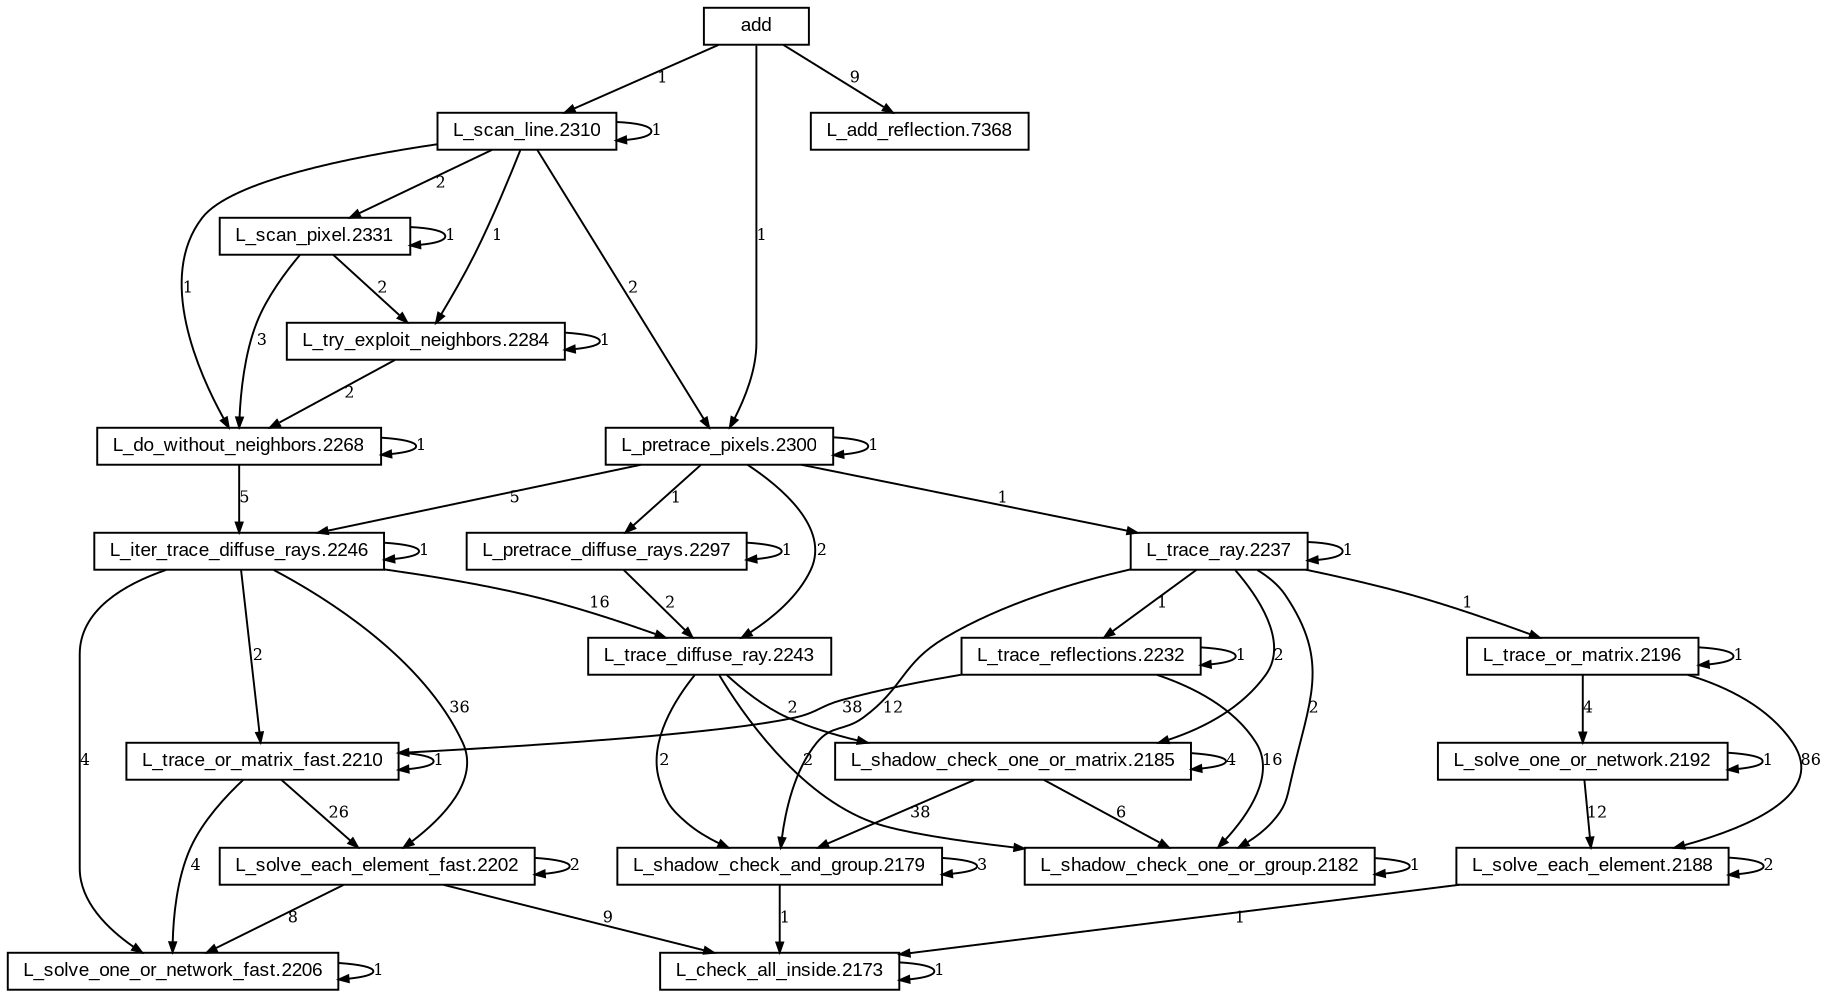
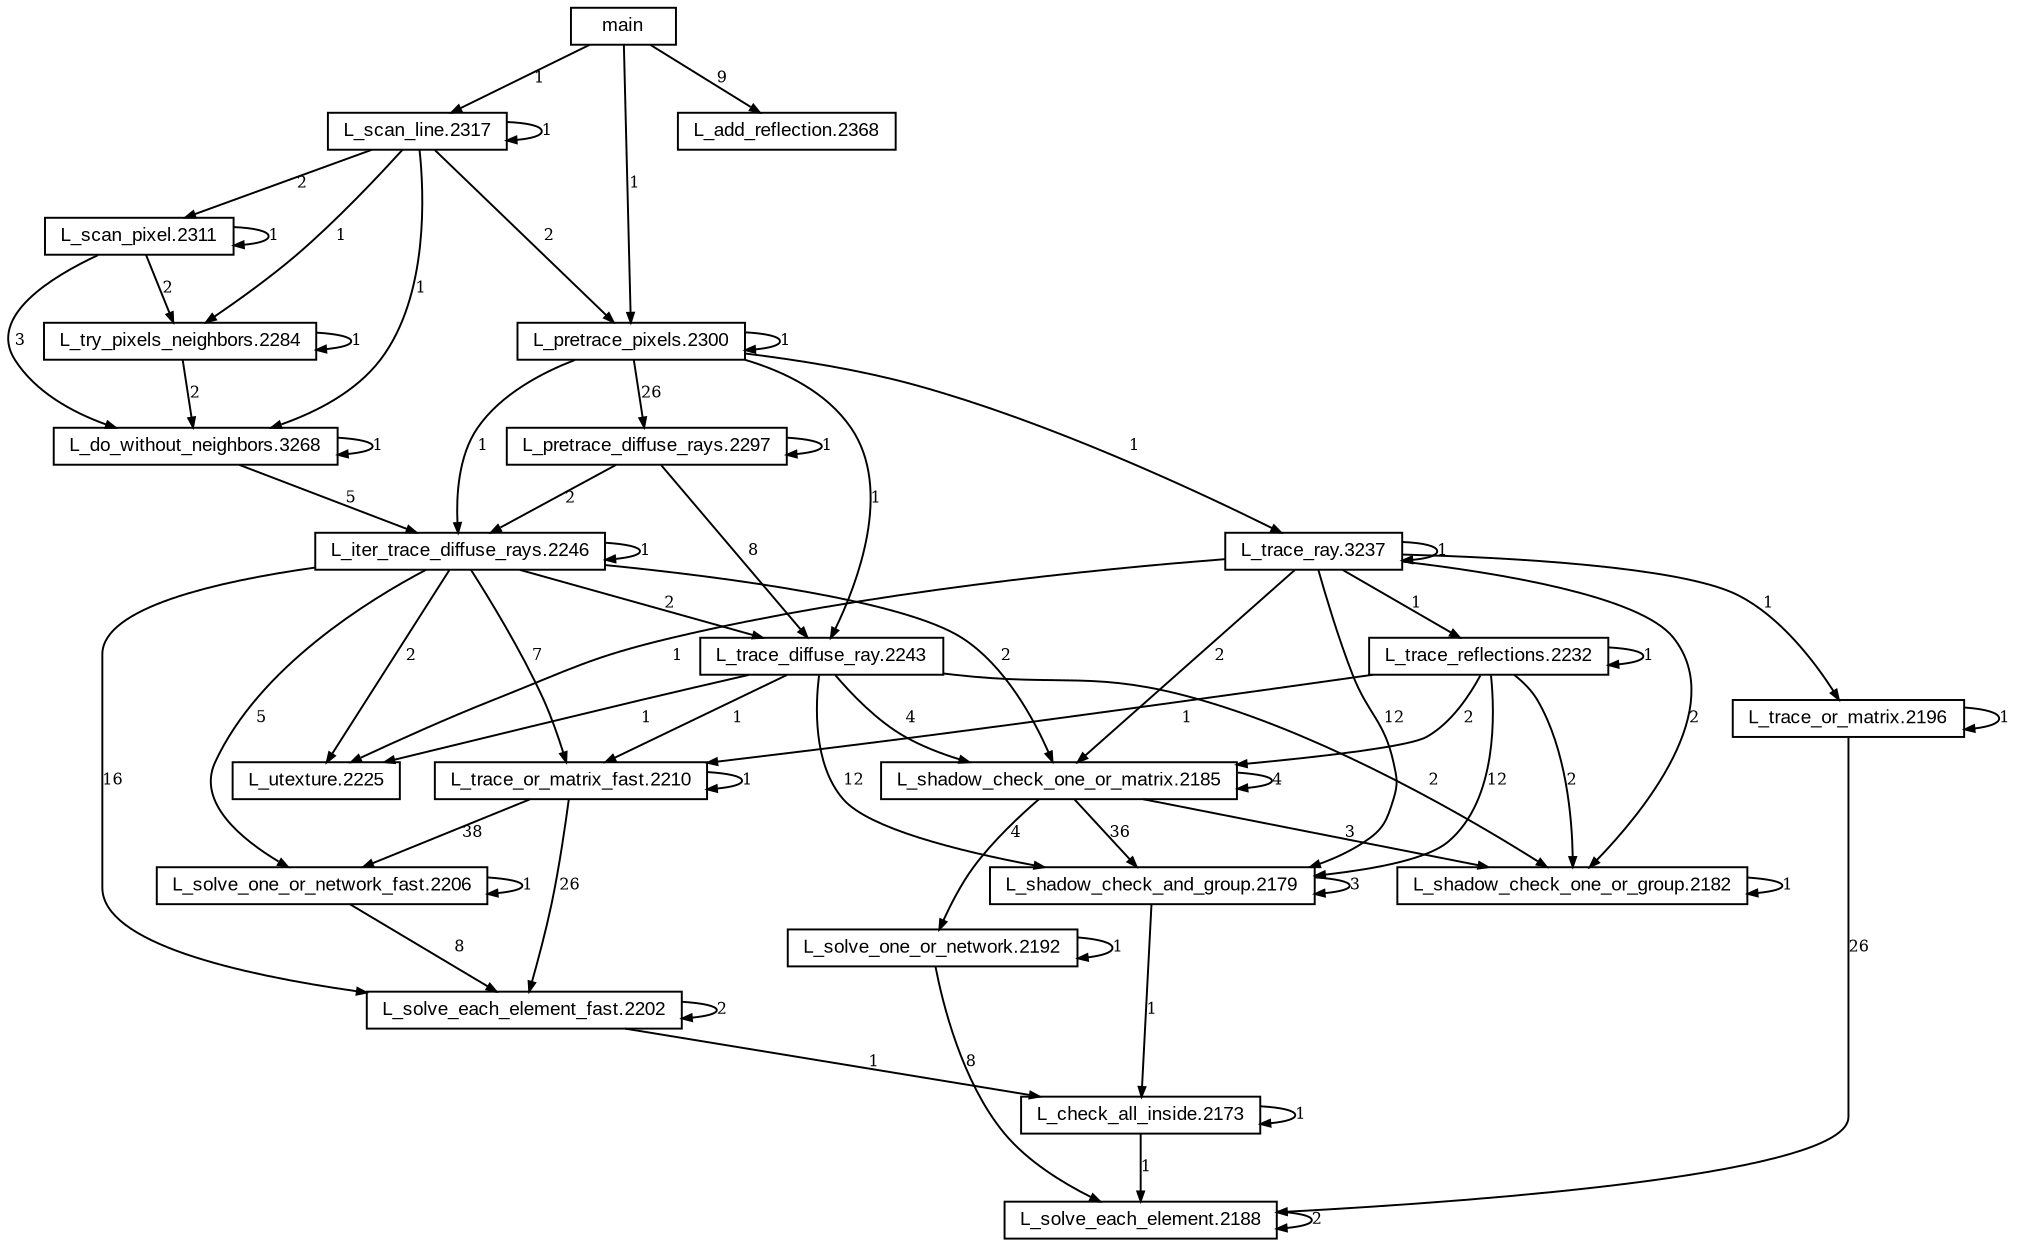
(756, 26) -> (623, 26)
(527, 131) -> (417, 131)
(920, 131) -> (787, 131)
(315, 236) -> (139, 236)
(426, 341) -> (180, 341)
(239, 446) -> (196, 446)
none -> (558, 496)
(515, 499) -> (483, 446)
(677, 499) -> (652, 394)
(822, 551) -> (876, 499)
(1219, 551) -> (1314, 551)
none -> (820, 595)
(600, 604) -> (670, 604)
(671, 604) -> (754, 551)
(259, 656) -> (538, 656)
(1583, 704) -> (994, 842)
(460, 709) -> (113, 781)
(793, 709) -> (911, 718)
(853, 709) -> (1187, 718)
none -> (701, 716)
none -> (1372, 749)
(86, 761) -> (262, 718)
(665, 761) -> (854, 781)
(1273, 761) -> (1572, 781)
(1811, 761) -> (1859, 948)
none -> (316, 781)
(921, 814) -> (1120, 833)
(1122, 814) -> (1351, 833)
(1597, 814) -> (972, 1063)
none -> (1460, 829)
(196, 866) -> (473, 833)
(280, 916) -> (419, 945)
(609, 919) -> (874, 1063)
(1184, 919) -> (1141, 1162)
